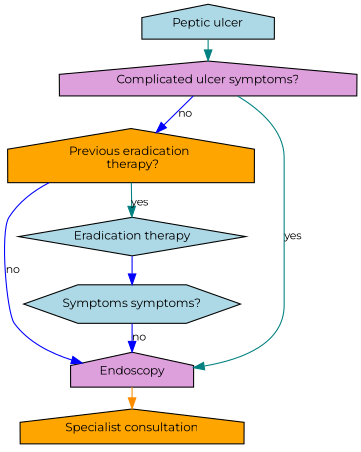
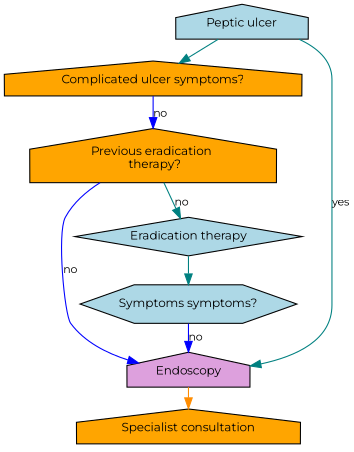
(208, 80) -> (153, 80)
(140, 203) -> (182, 203)
(284, 246) -> (332, 215)
(132, 265) -> (188, 265)
